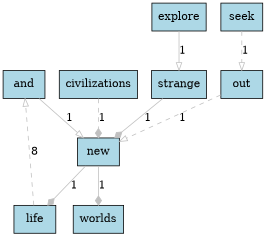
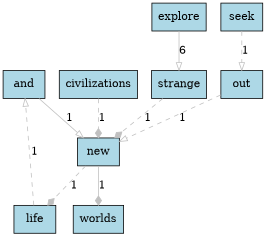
(183, 51) -> (183, 51)
(142, 115) -> (142, 115)
(35, 152) -> (35, 152)
(70, 182) -> (70, 182)
